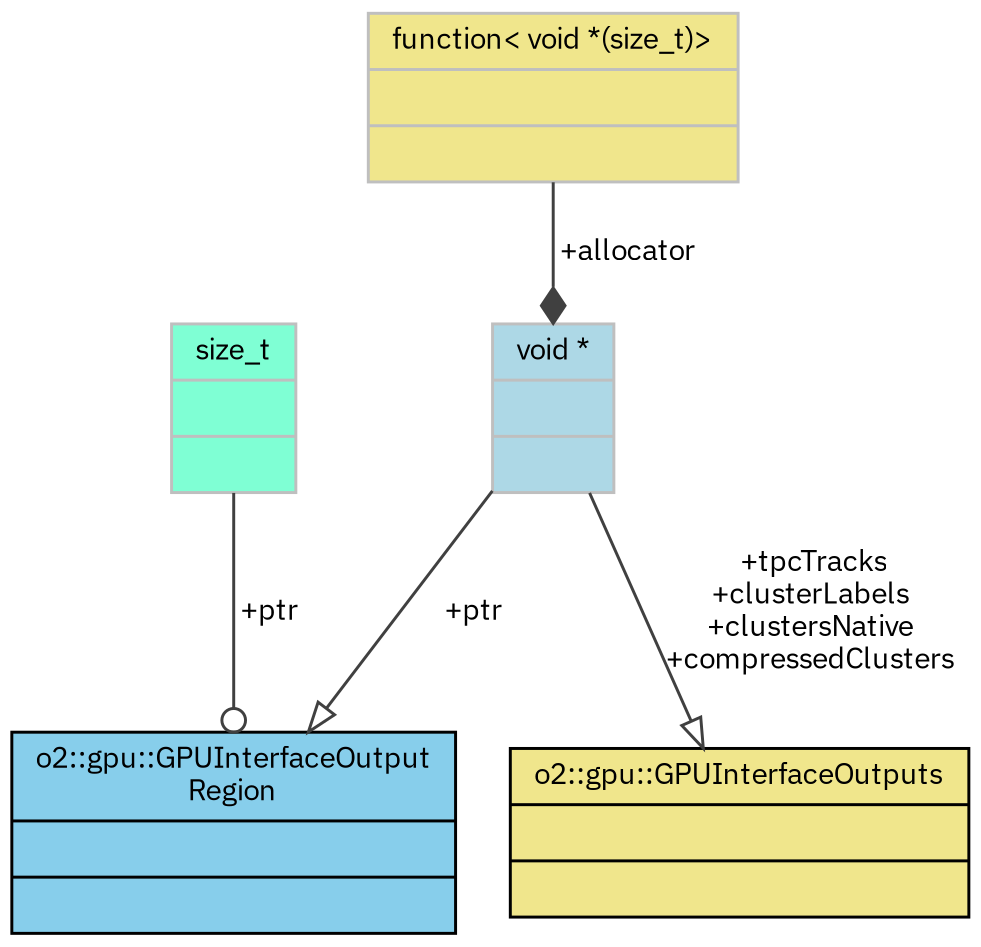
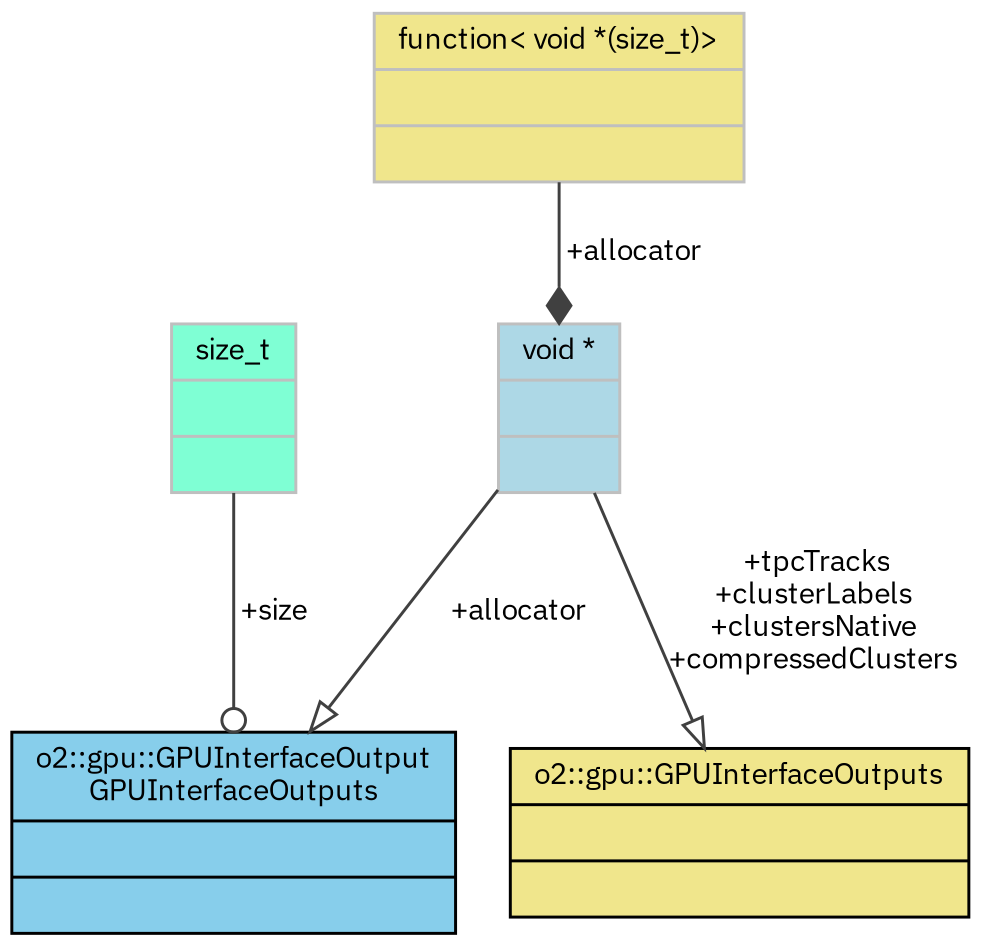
(266, 612) -> (271, 612)
(470, 612) -> (516, 612)
(234, 791) -> (234, 791)
